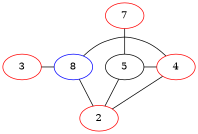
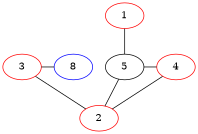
(125, 16) -> (125, 16)
(120, 37) -> none
(86, 93) -> (61, 93)
